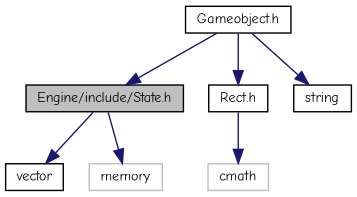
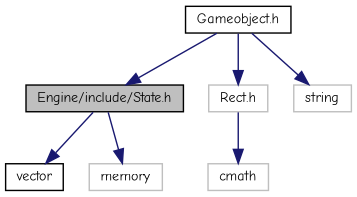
(238, 98) -> (238, 98)
(323, 98) -> (323, 98)
